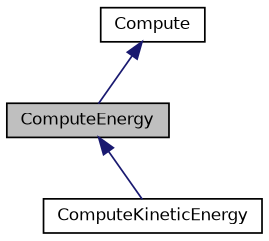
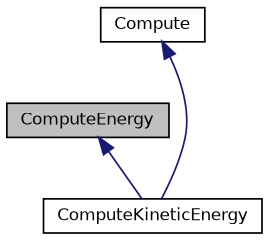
(115, 80) -> (186, 129)
